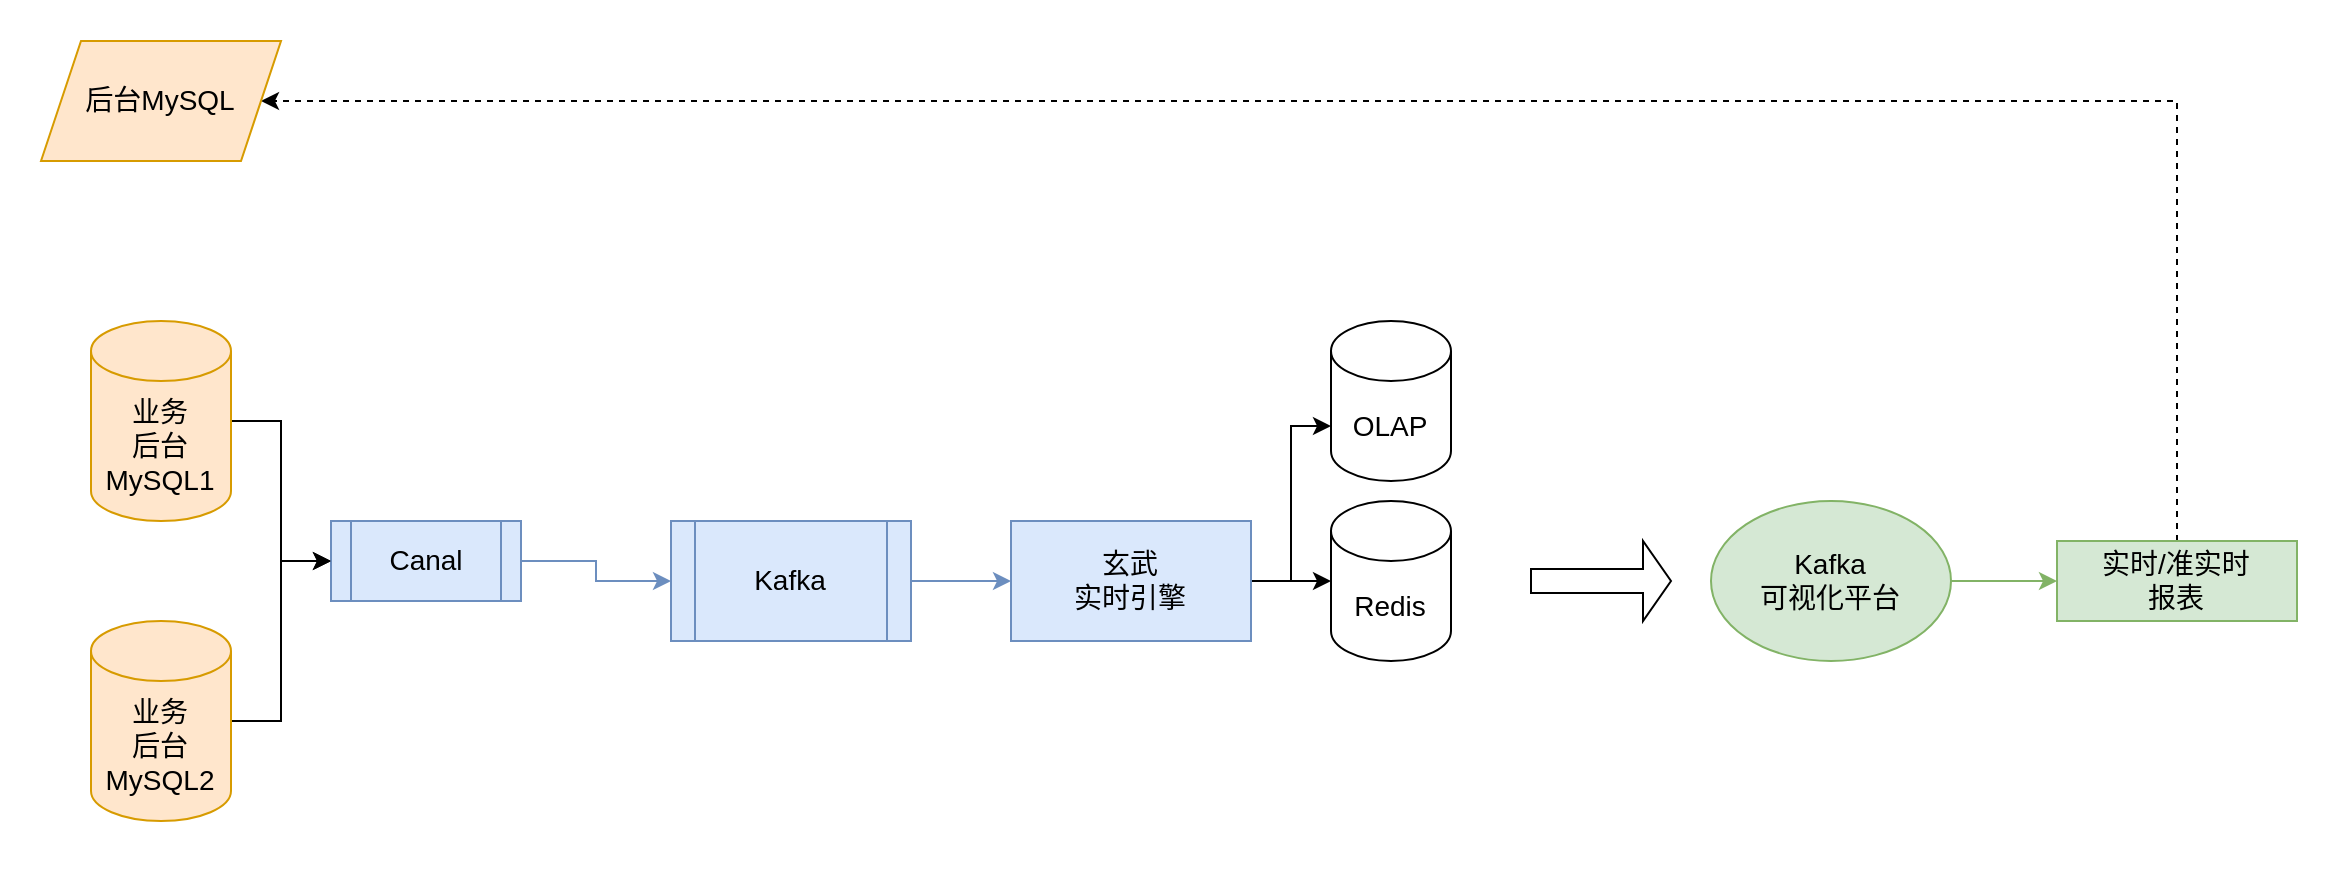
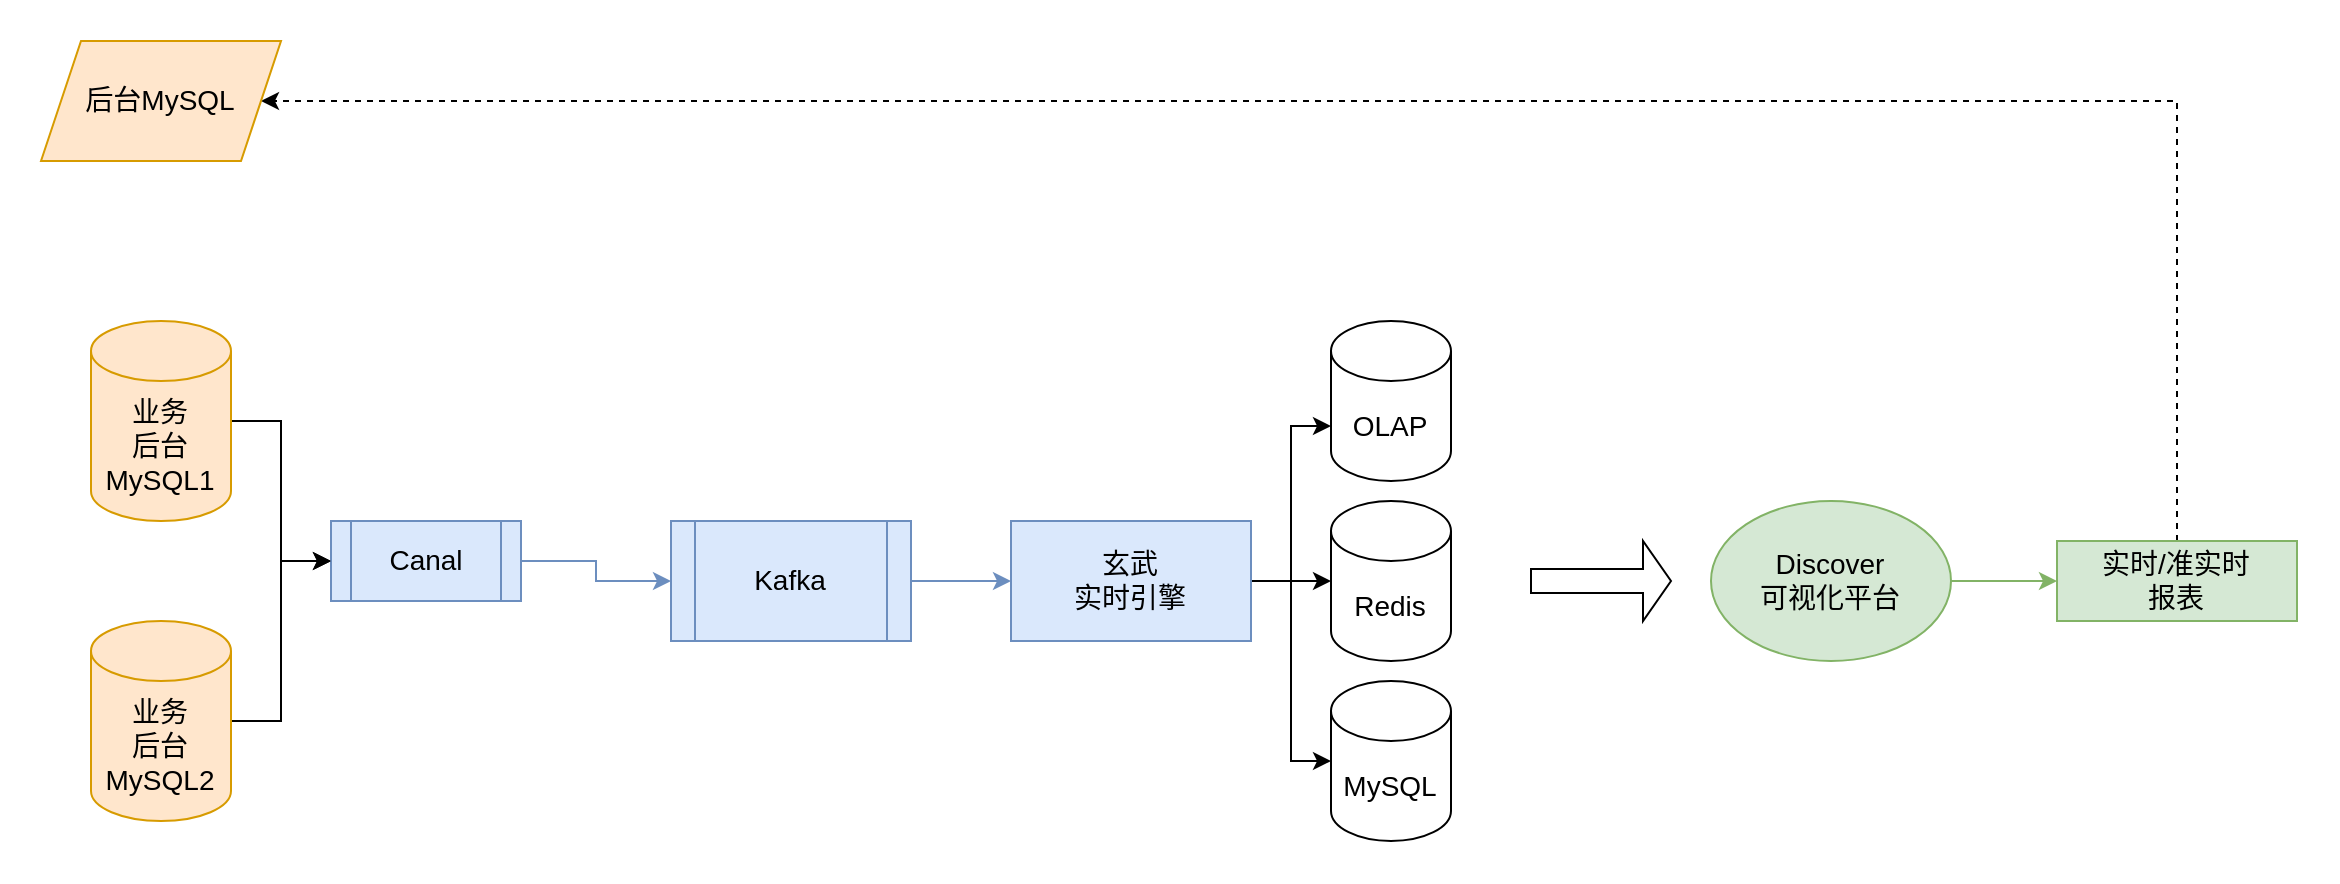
(1831, 581) -> (1831, 581)
none -> (1291, 686)
none -> (1391, 761)
